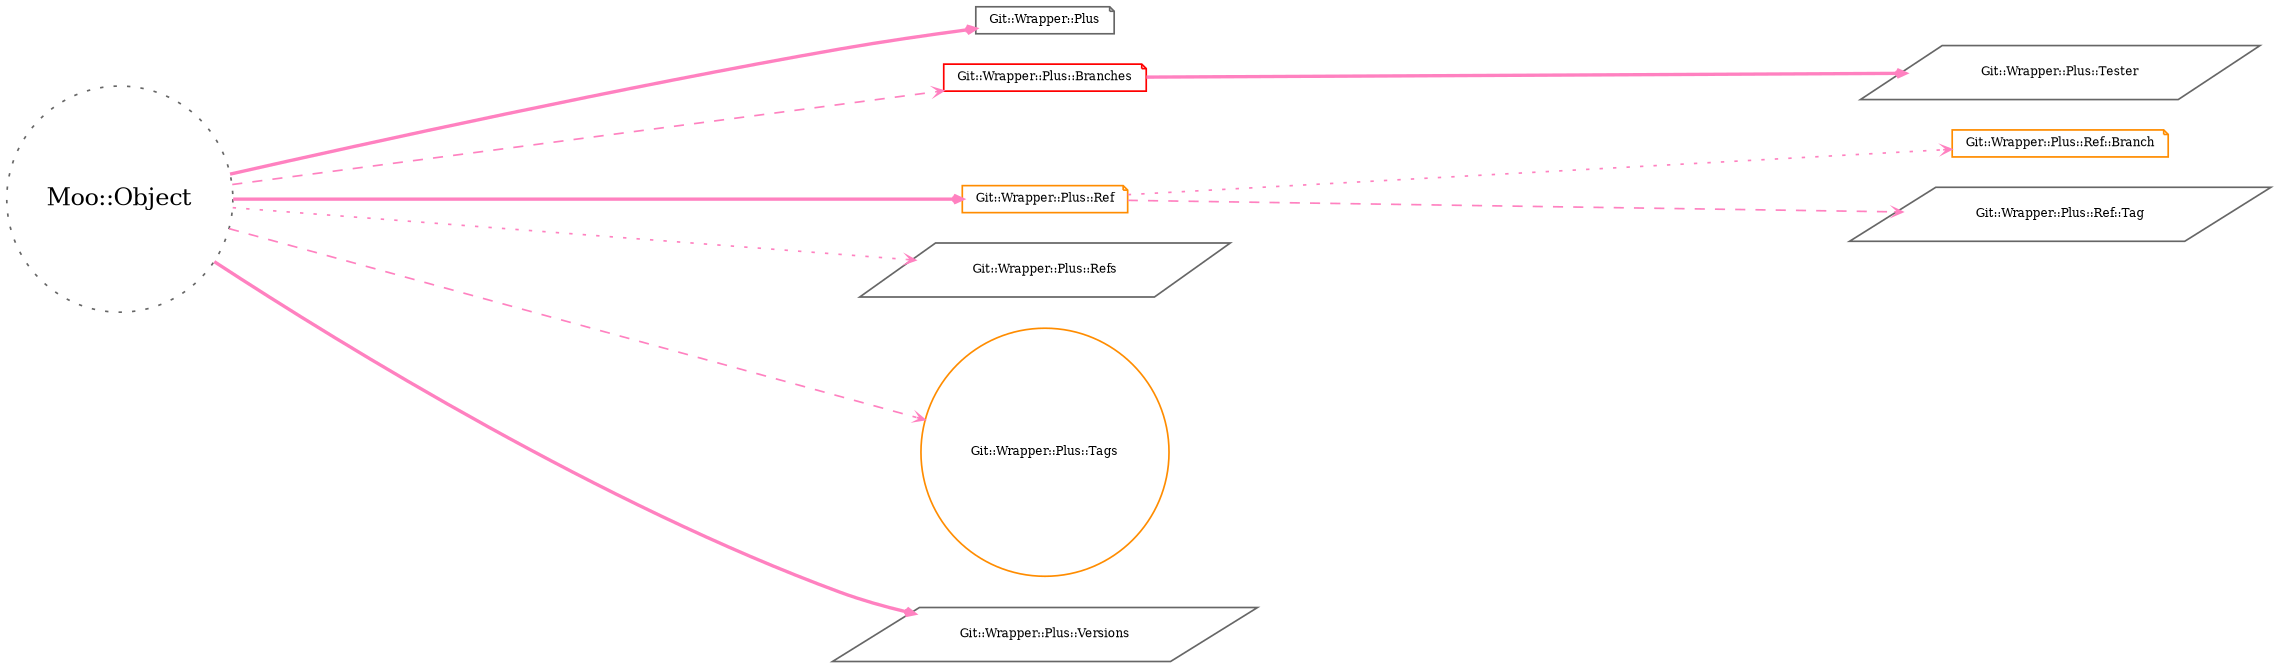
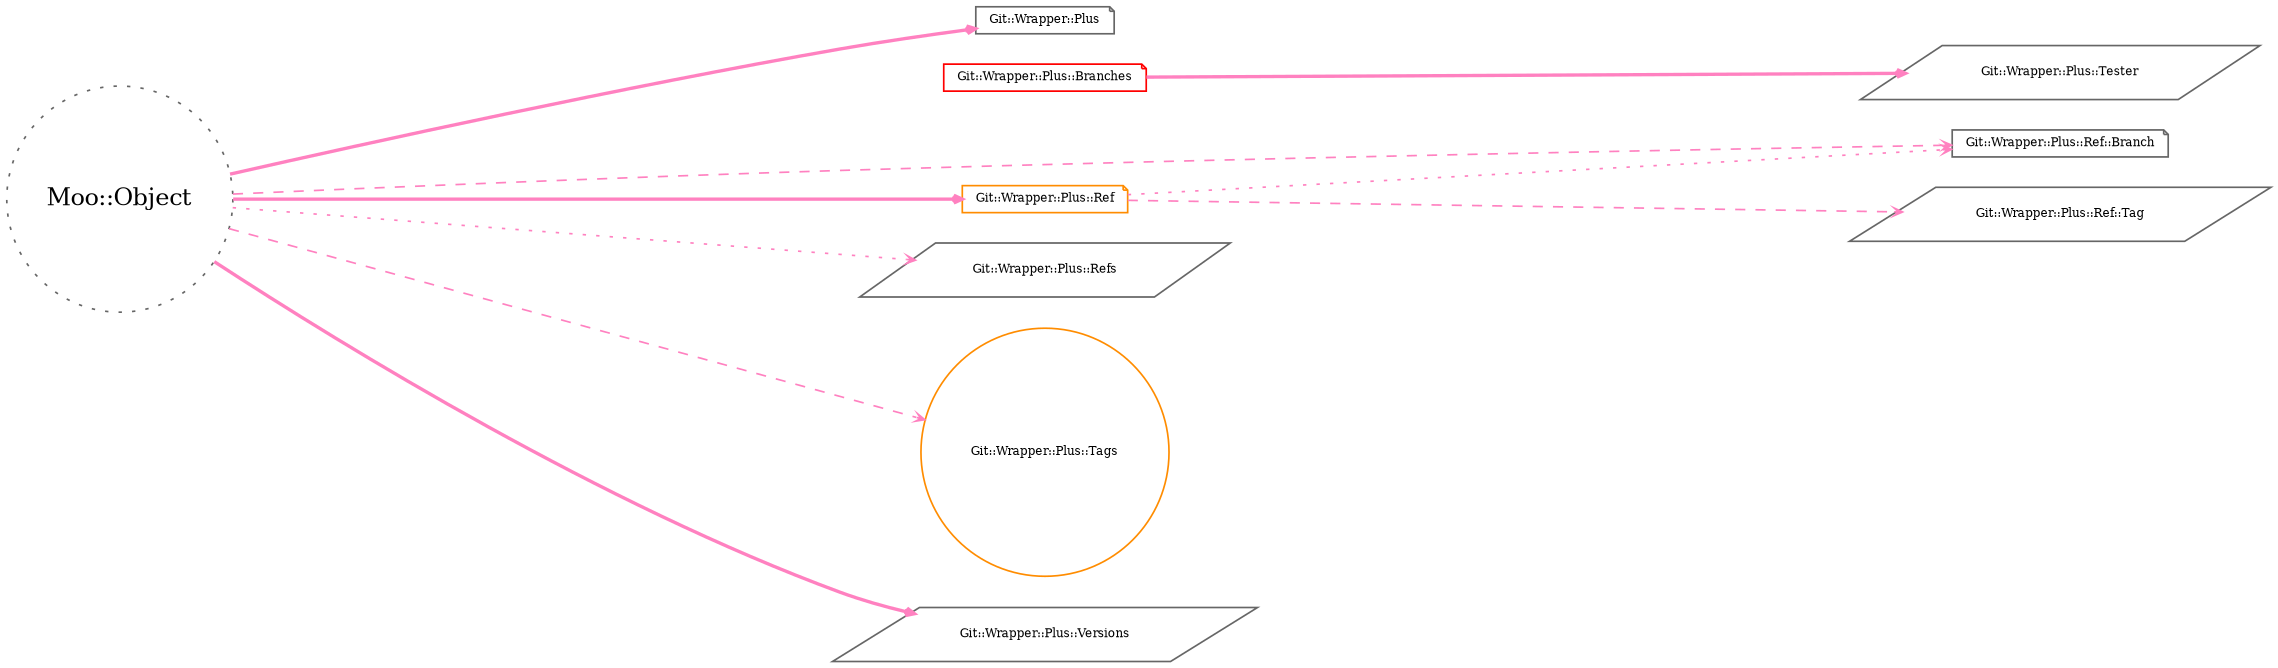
(583, 138) -> (1088, 163)
(2060, 143) -> (2060, 143)
